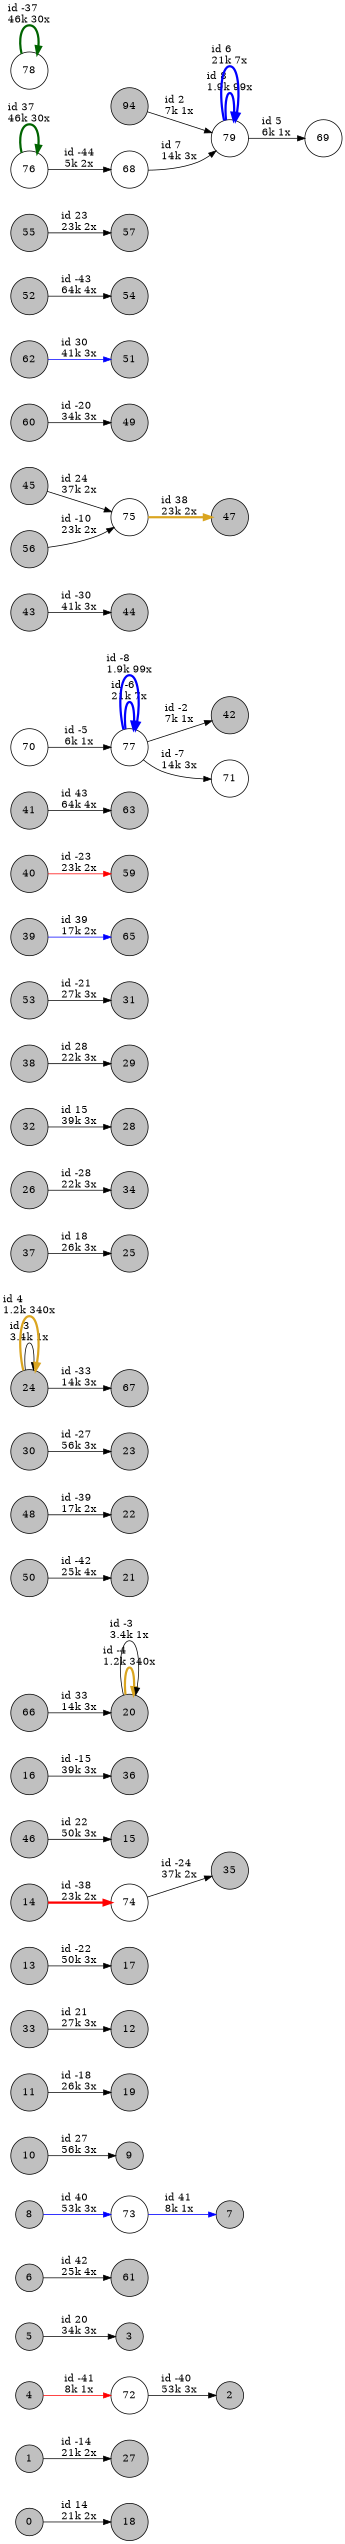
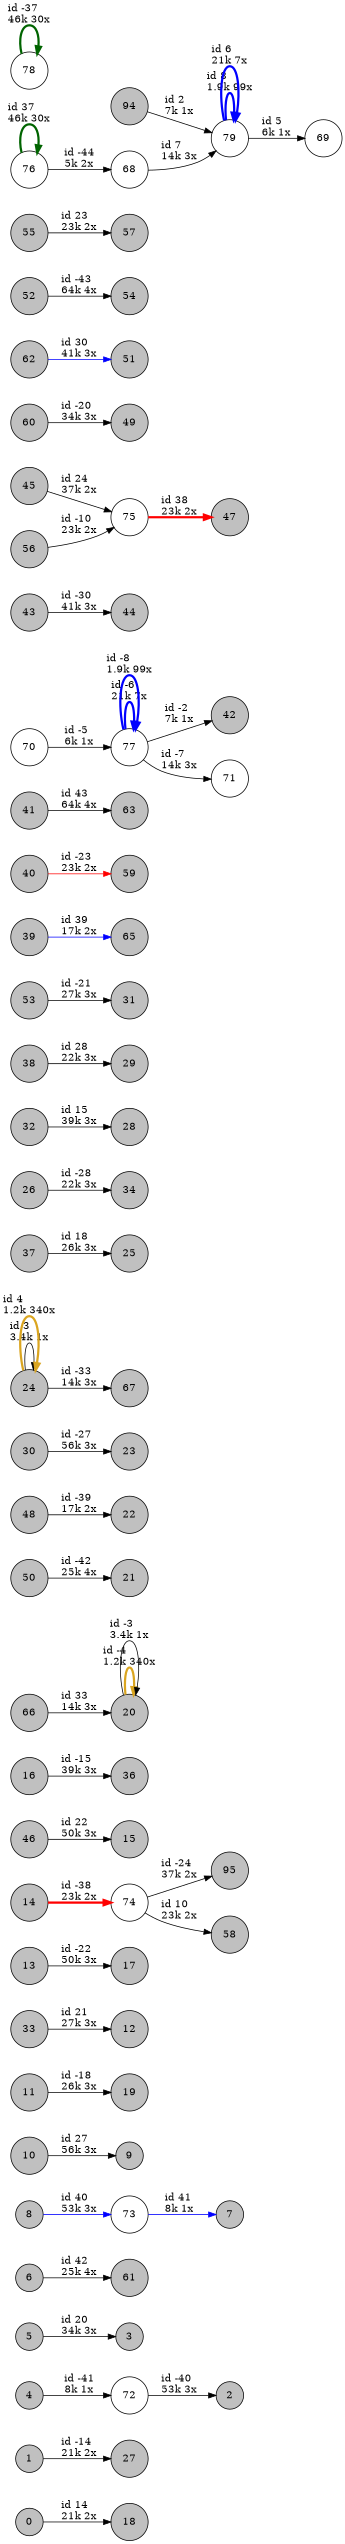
(176, 517) -> (176, 517)
(230, 1871) -> (230, 1871)
none -> (230, 1935)
(73, 2395) -> (73, 2395)
